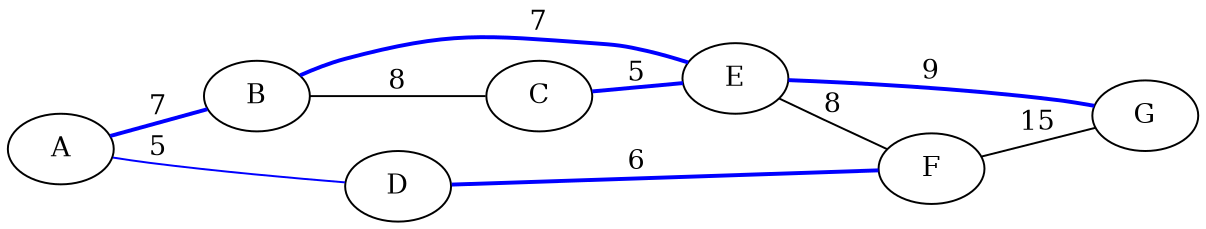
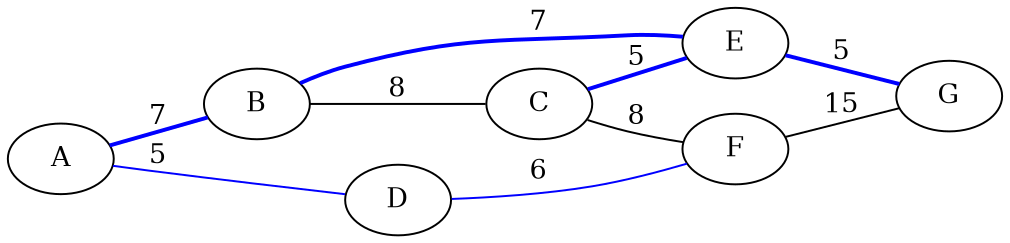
(932, 72) -> (842, 52)
(833, 124) -> (635, 133)
(665, 177) -> (571, 190)
